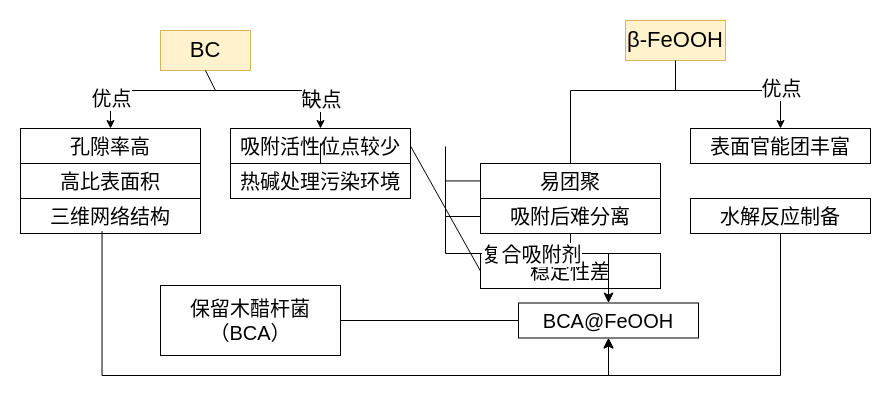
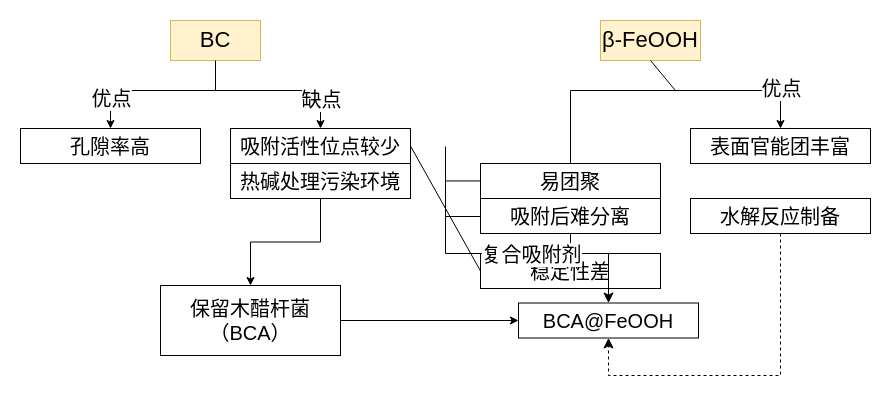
(676, 41) -> (651, 41)
(206, 51) -> (216, 41)
(321, 144) -> (289, 242)
(111, 181) -> none
(111, 216) -> none
(513, 321) -> (510, 321)
(282, 376) -> none
(767, 376) -> (767, 376)
